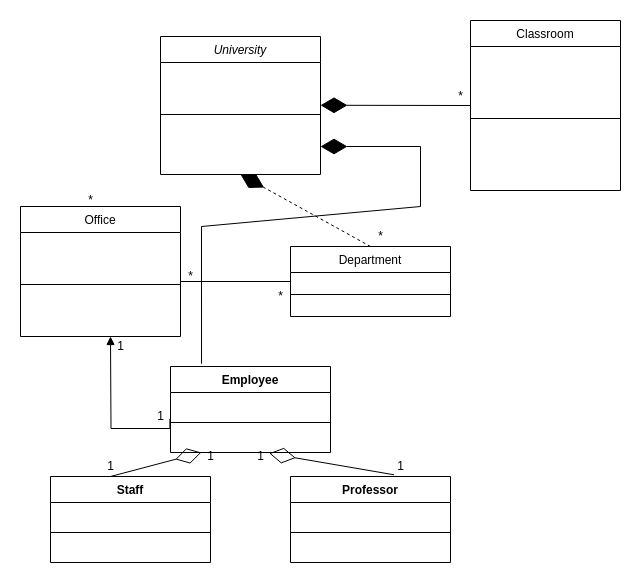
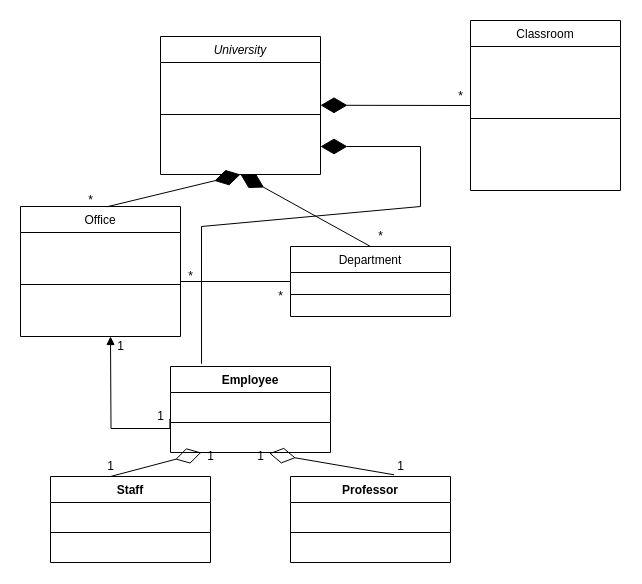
none -> (162, 194)
(317, 217) -> (317, 217)
